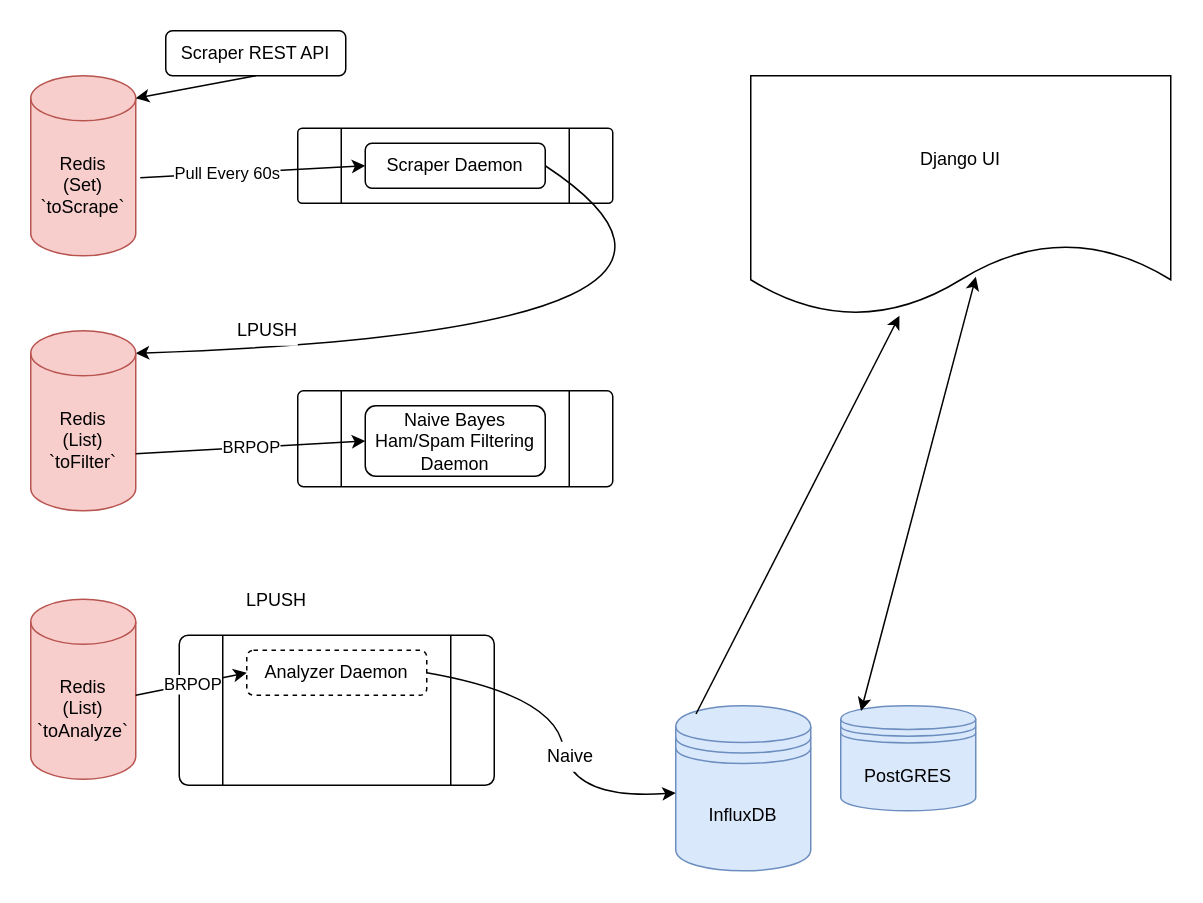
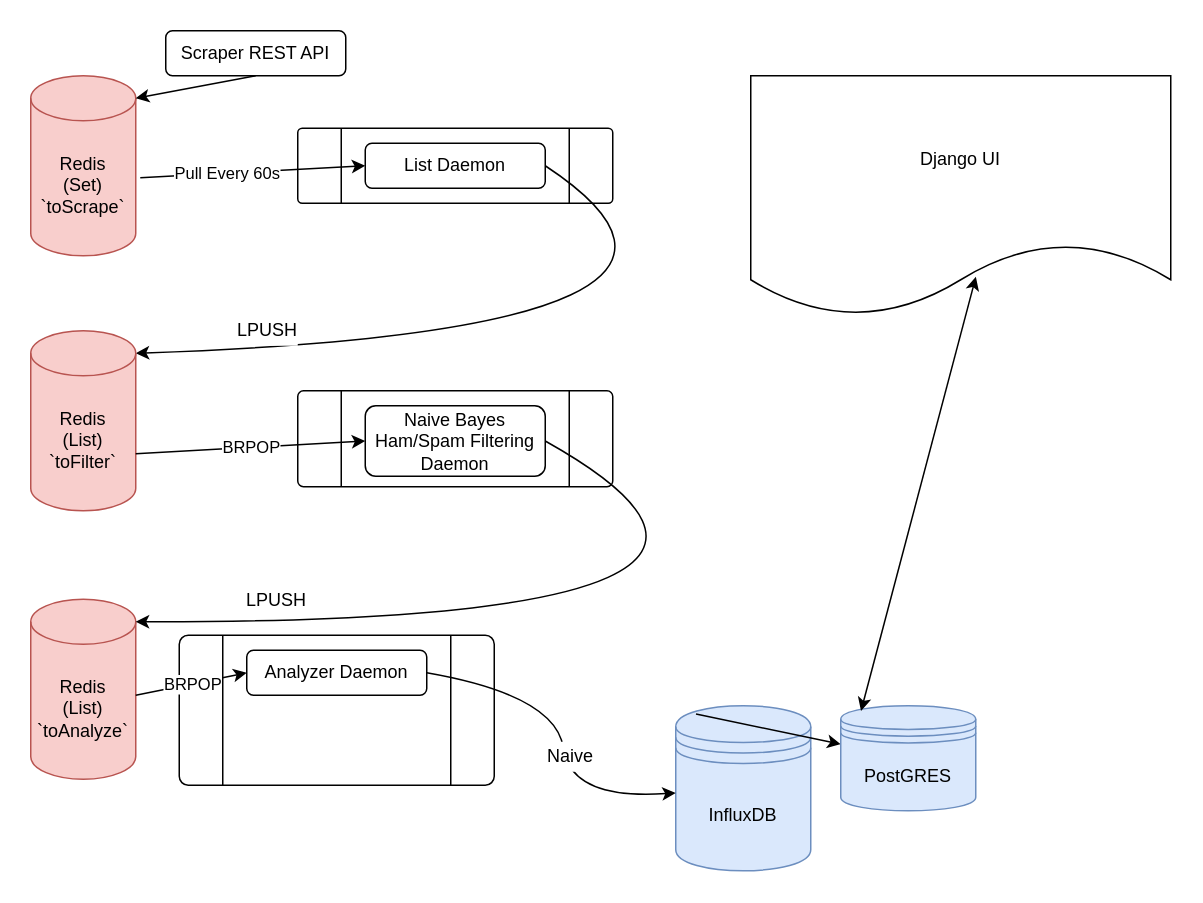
(455, 166) -> (455, 166)
(795, 520) -> (727, 721)
none -> (479, 607)
(337, 673) -> (337, 673)
